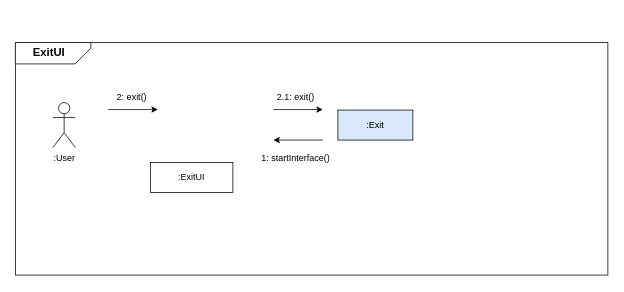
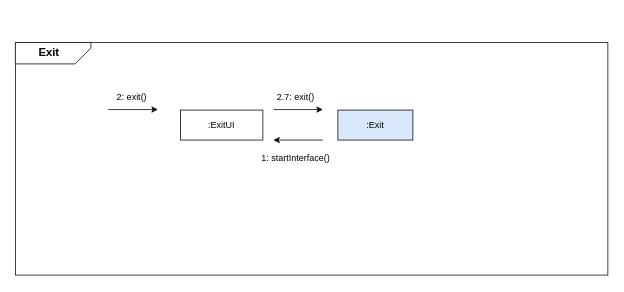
(49, 52) -> (49, 52)
(296, 97) -> (296, 97)
(64, 125) -> none
(192, 177) -> (222, 125)
